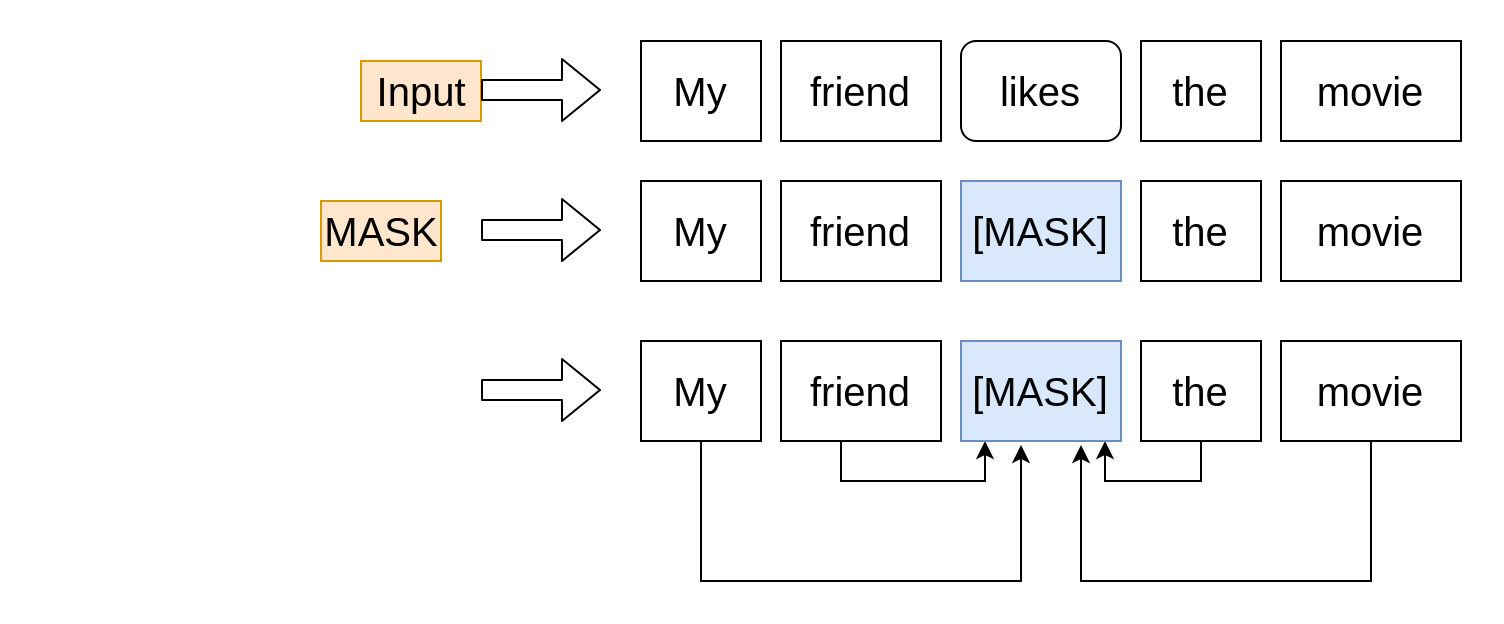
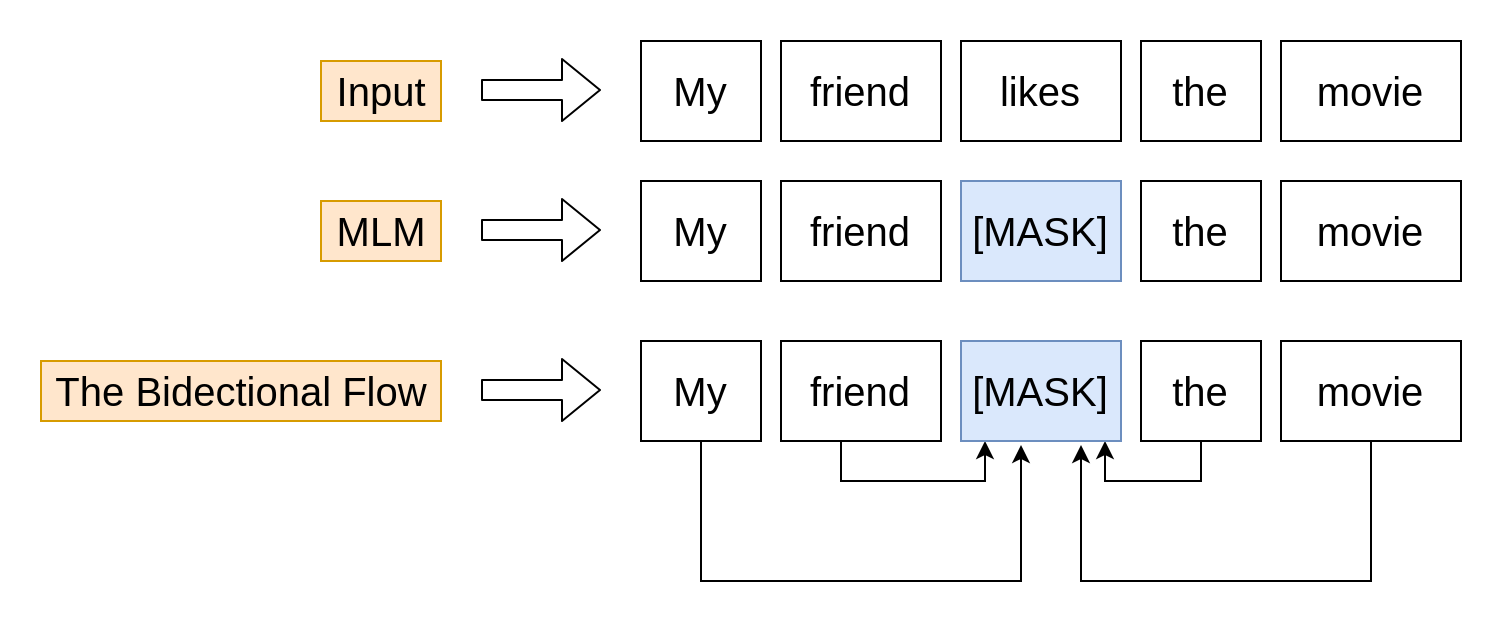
(421, 91) -> (381, 91)
(1041, 91) -> (1041, 91)
(382, 231) -> (382, 231)
none -> (241, 391)
